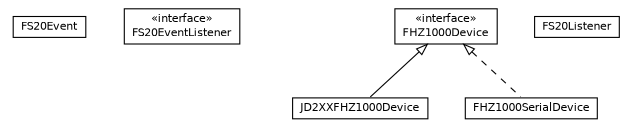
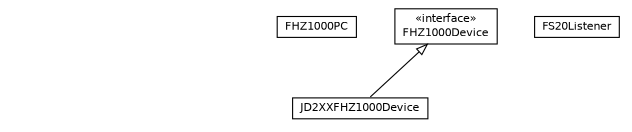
(50, 26) -> none
(182, 26) -> none
none -> (317, 26)
(531, 108) -> none
